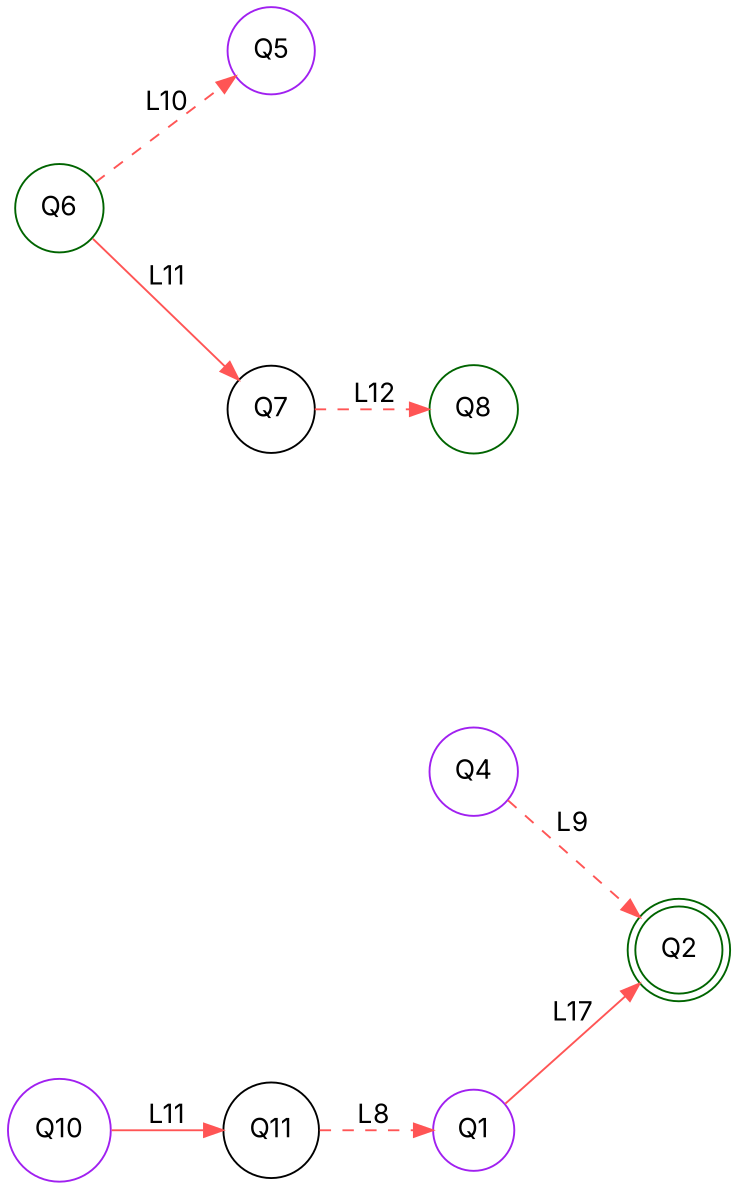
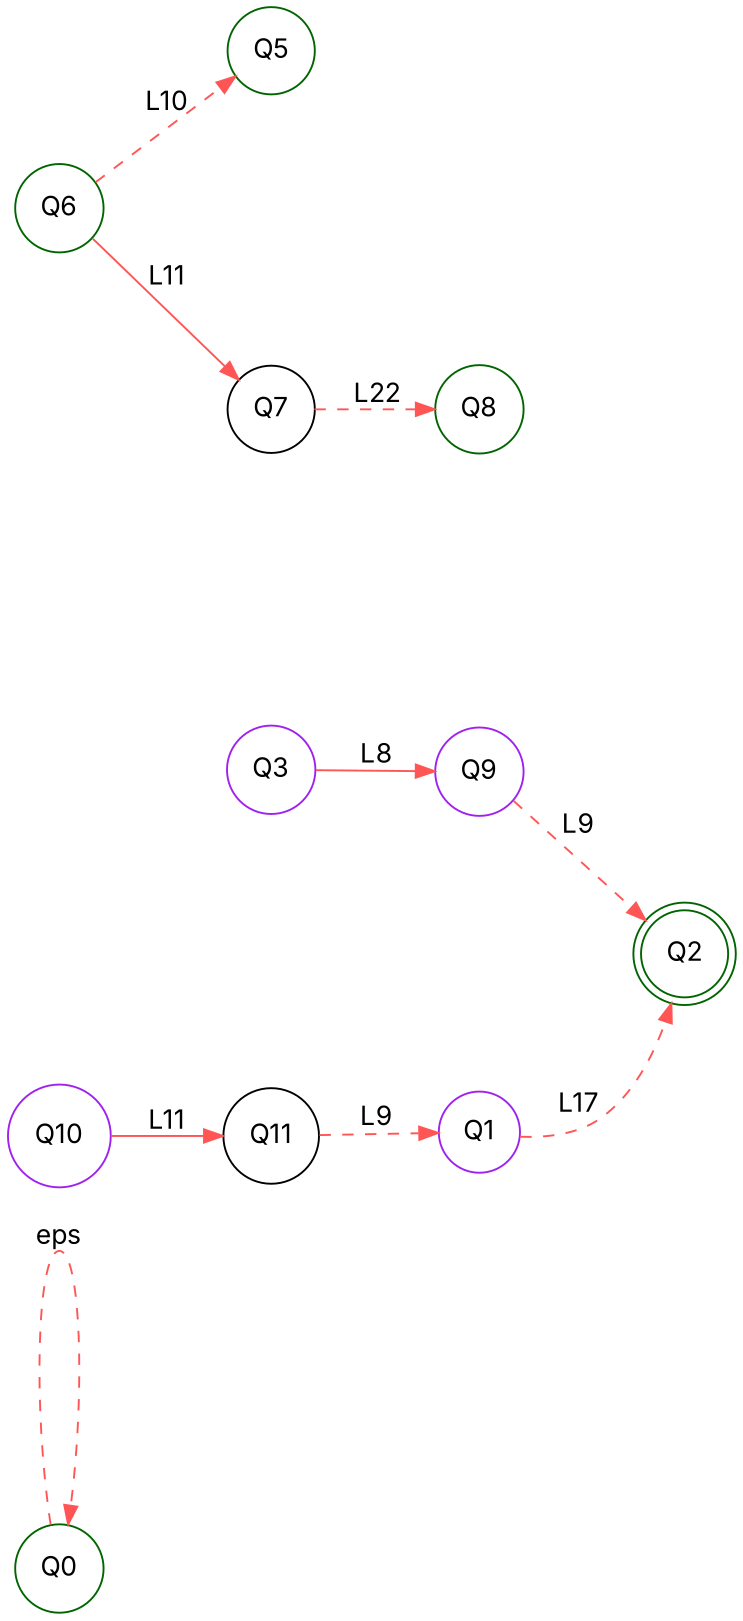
(271, 51) -> (271, 51)
(374, 395) -> (377, 395)
none -> (271, 770)
(474, 772) -> (479, 772)
(565, 1050) -> (614, 1107)
(374, 1116) -> (377, 1118)
none -> (59, 1569)
